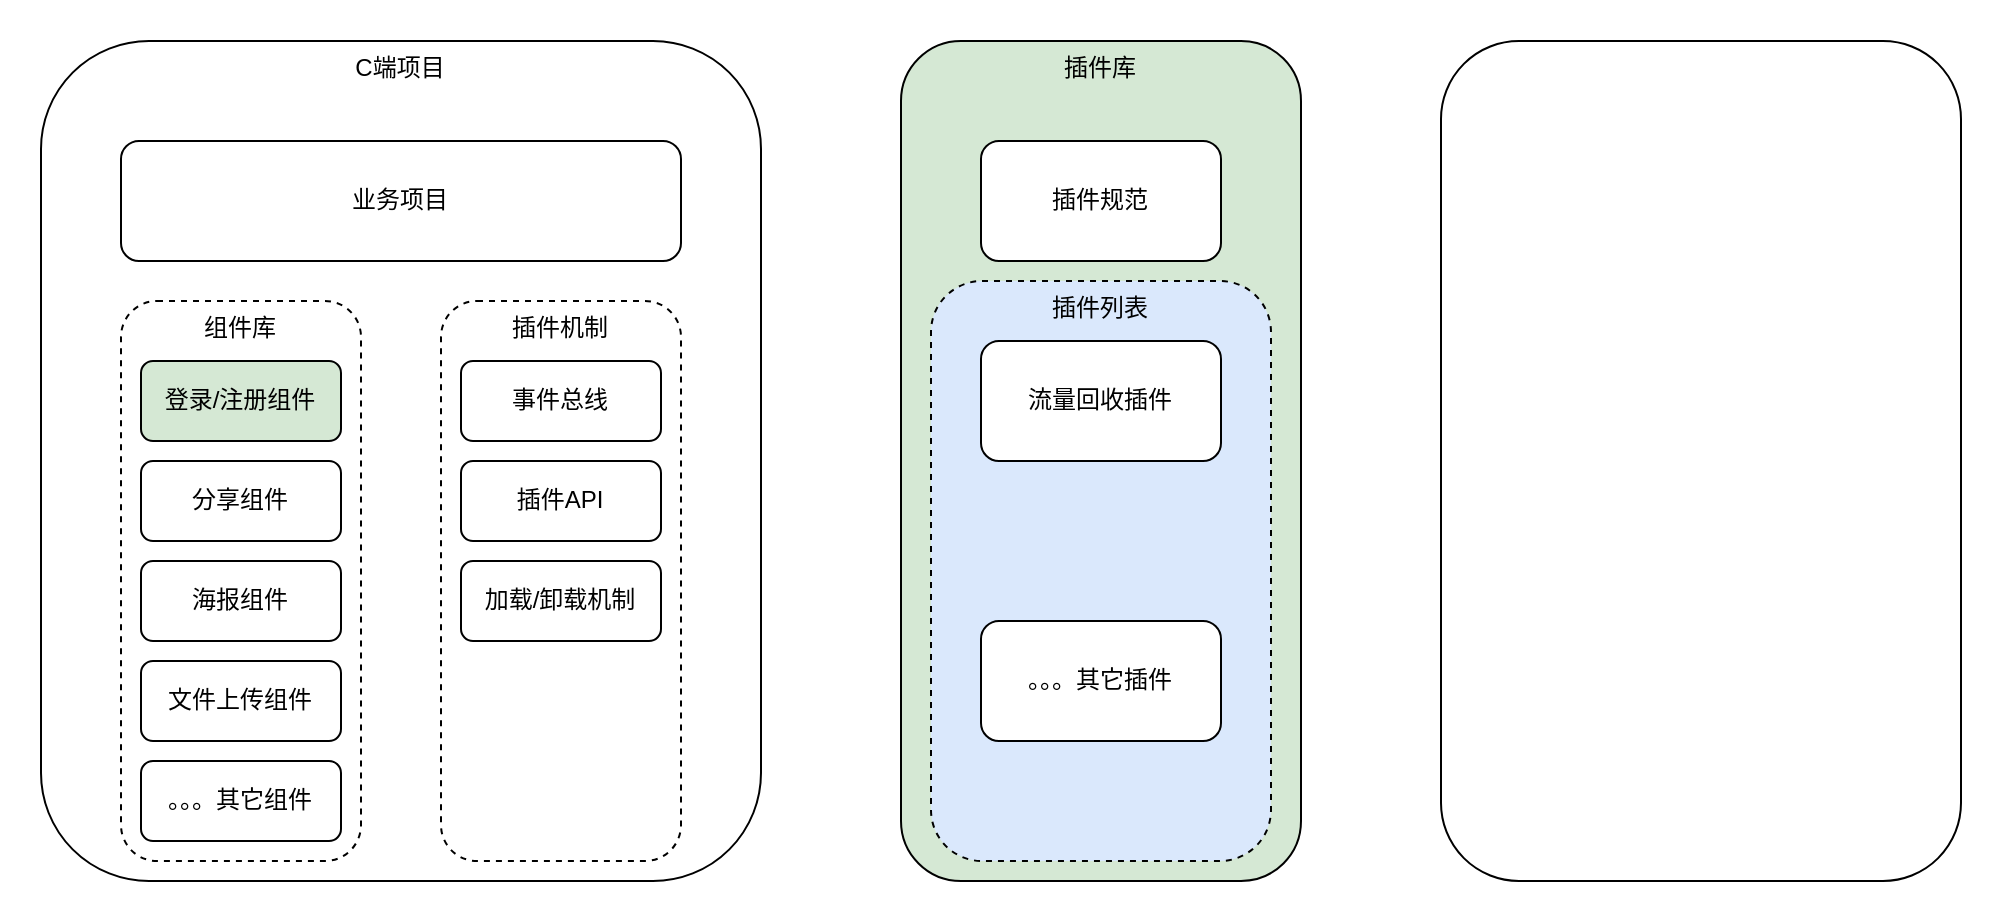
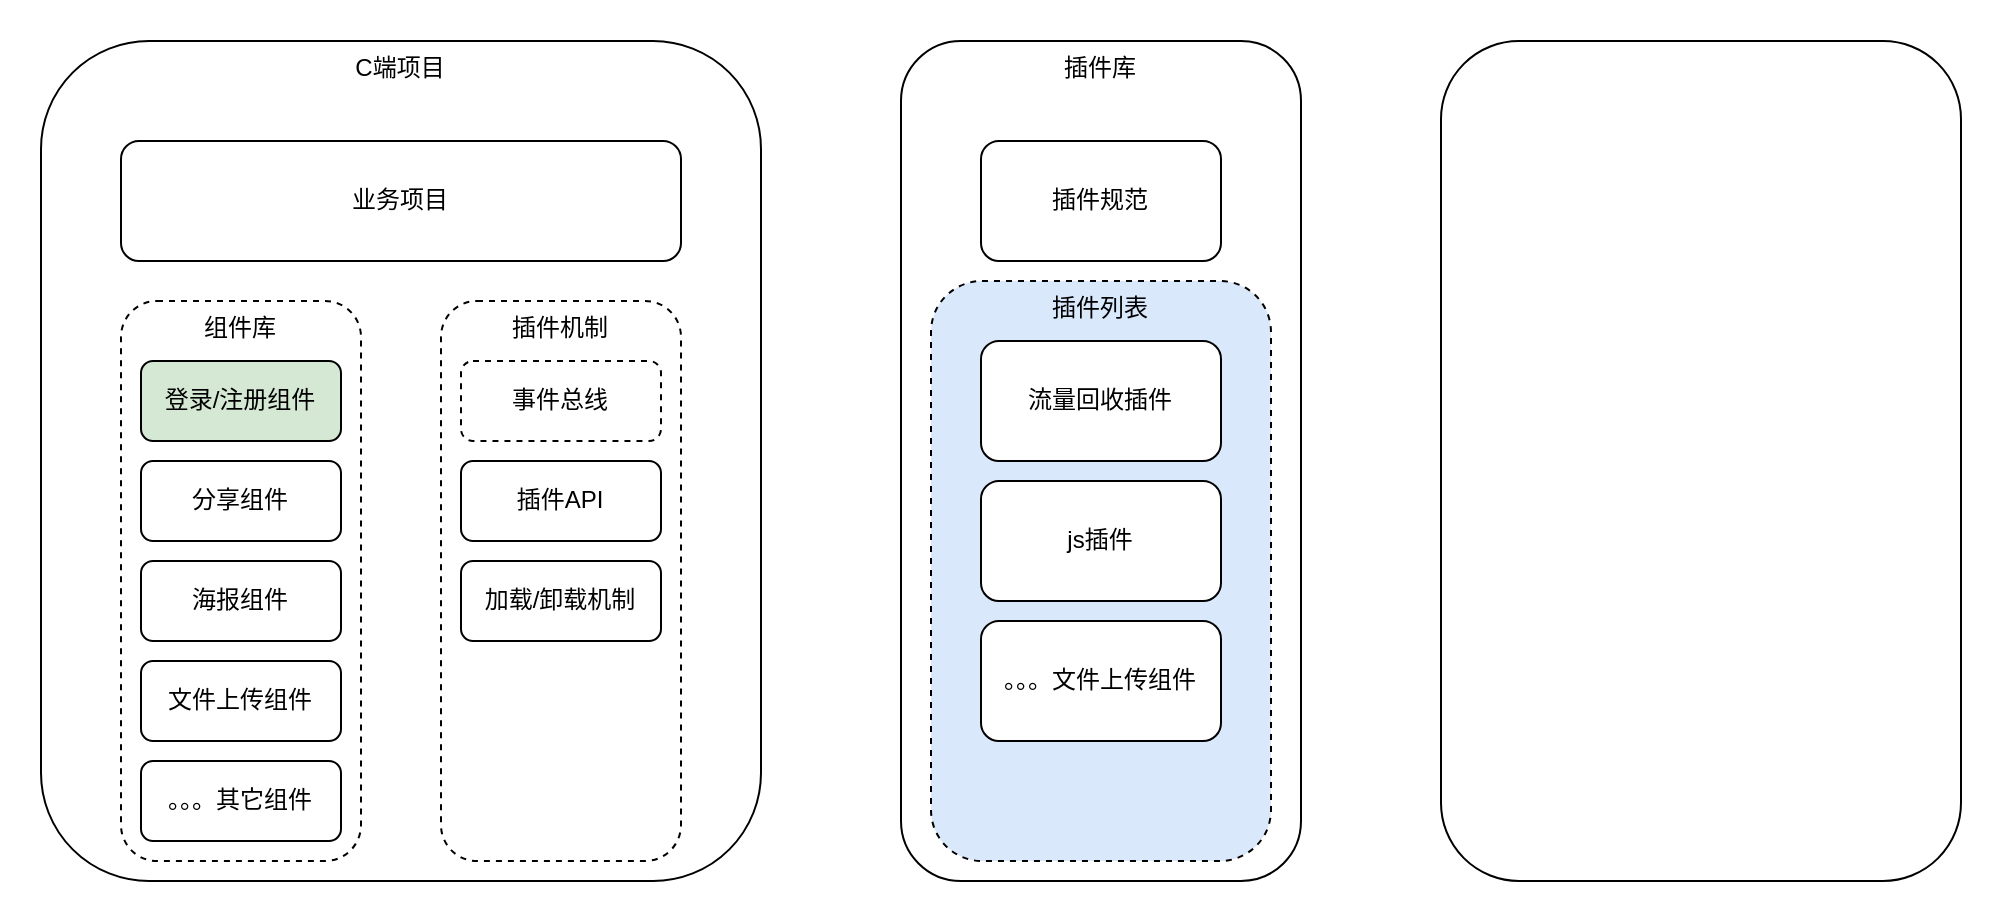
(1101, 69) -> (1101, 69)
(561, 401) -> (561, 401)
none -> (1101, 541)
(1101, 681) -> (1101, 681)
